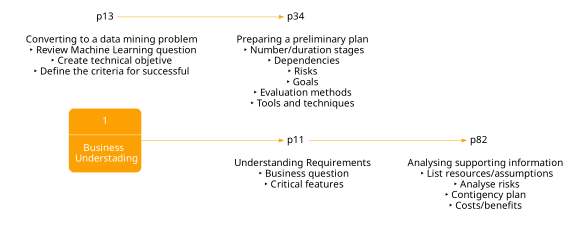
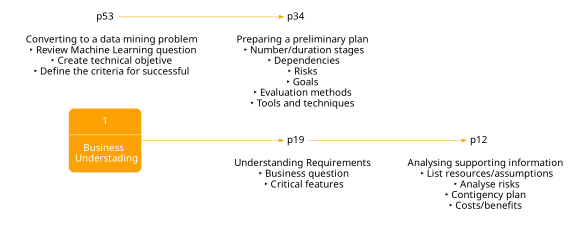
(105, 17) -> (105, 17)
(296, 140) -> (296, 140)
(479, 140) -> (479, 140)
